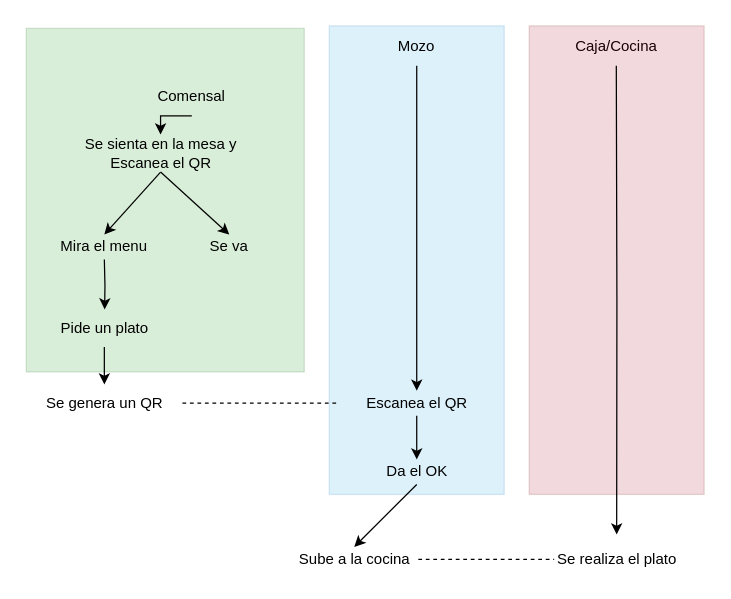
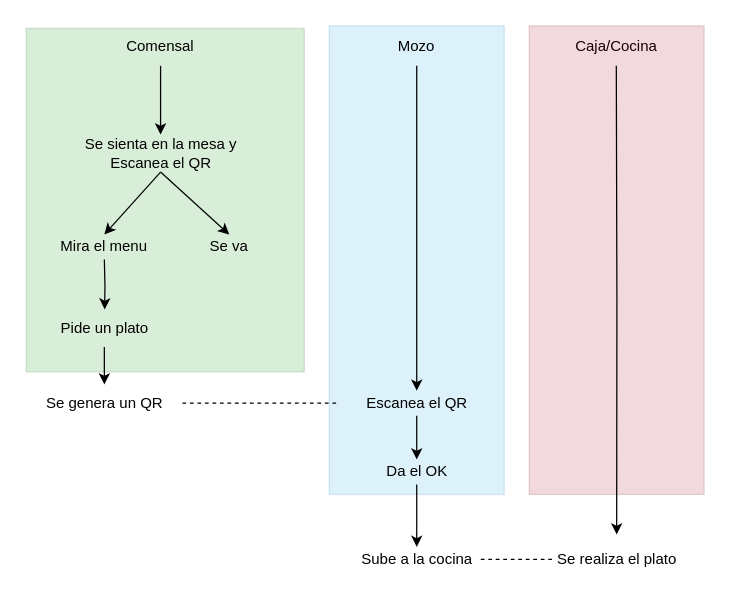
(192, 97) -> (161, 47)
(354, 559) -> (417, 559)
